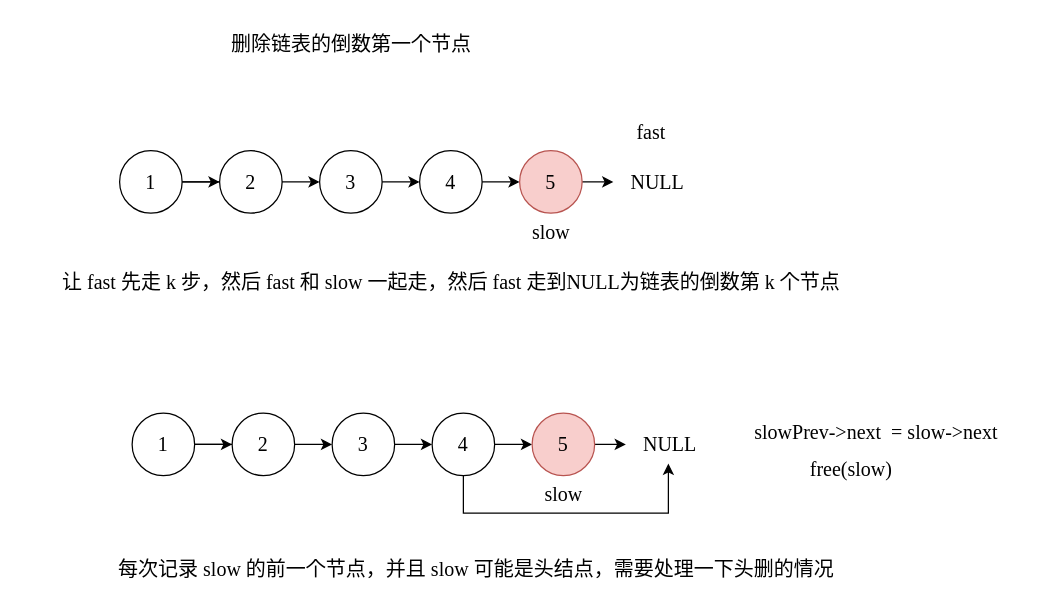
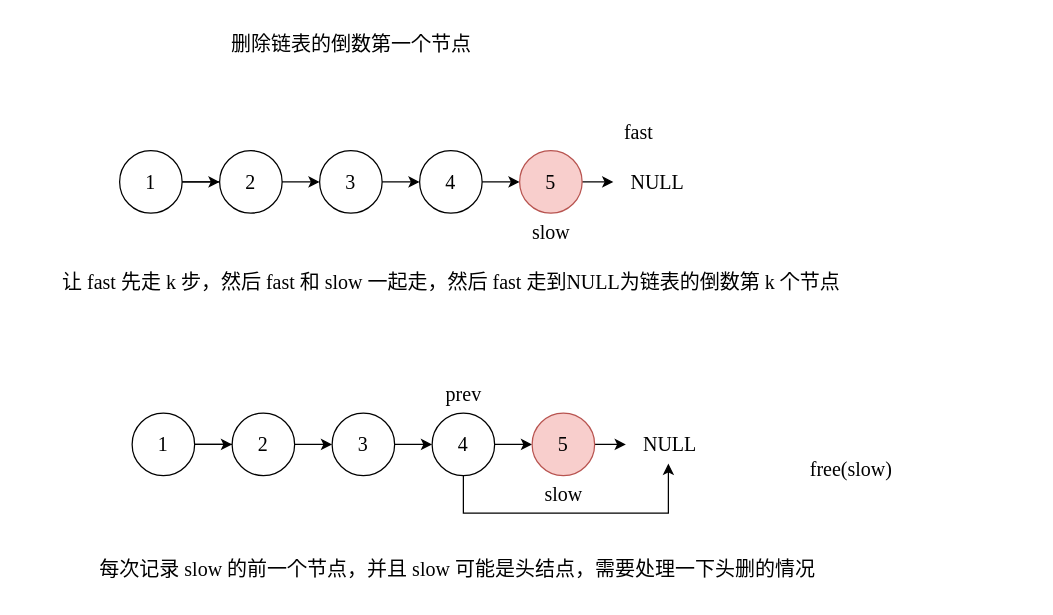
(651, 132) -> (638, 132)
none -> (463, 394)
(876, 432) -> none
(476, 569) -> (457, 569)
